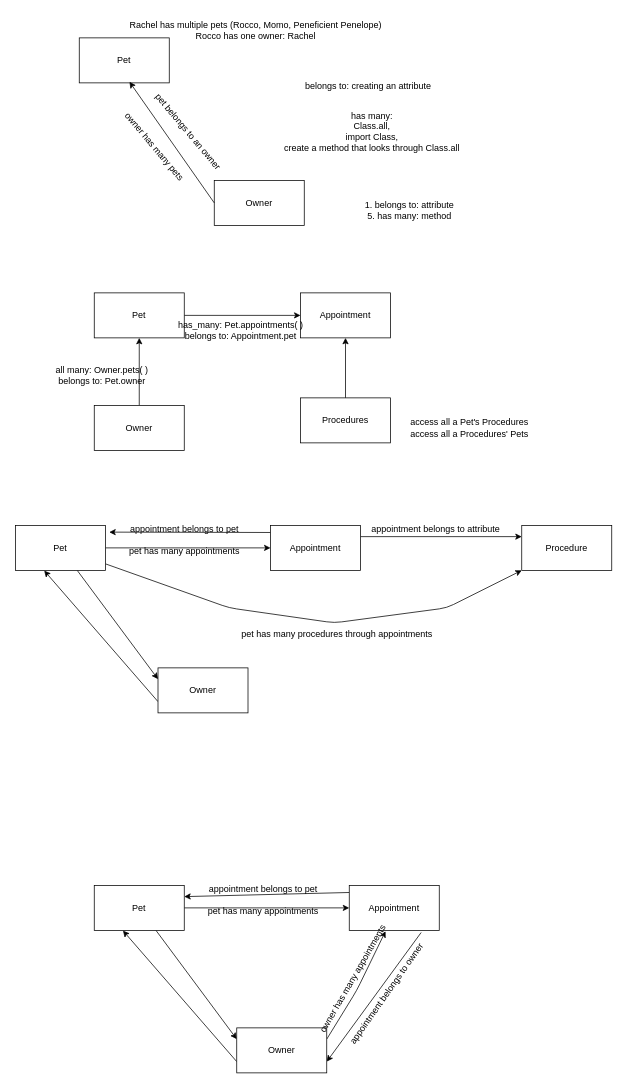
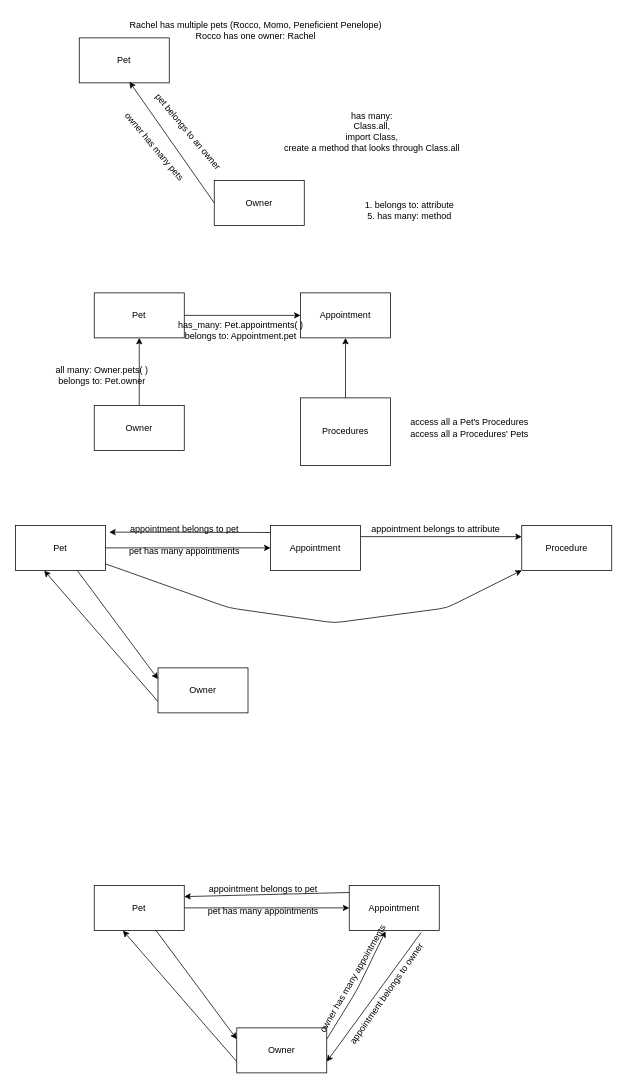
(368, 87) -> none
(345, 420) -> (345, 432)
(338, 634) -> none
